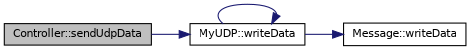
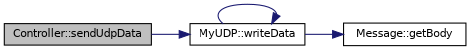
(405, 34) -> (405, 34)
